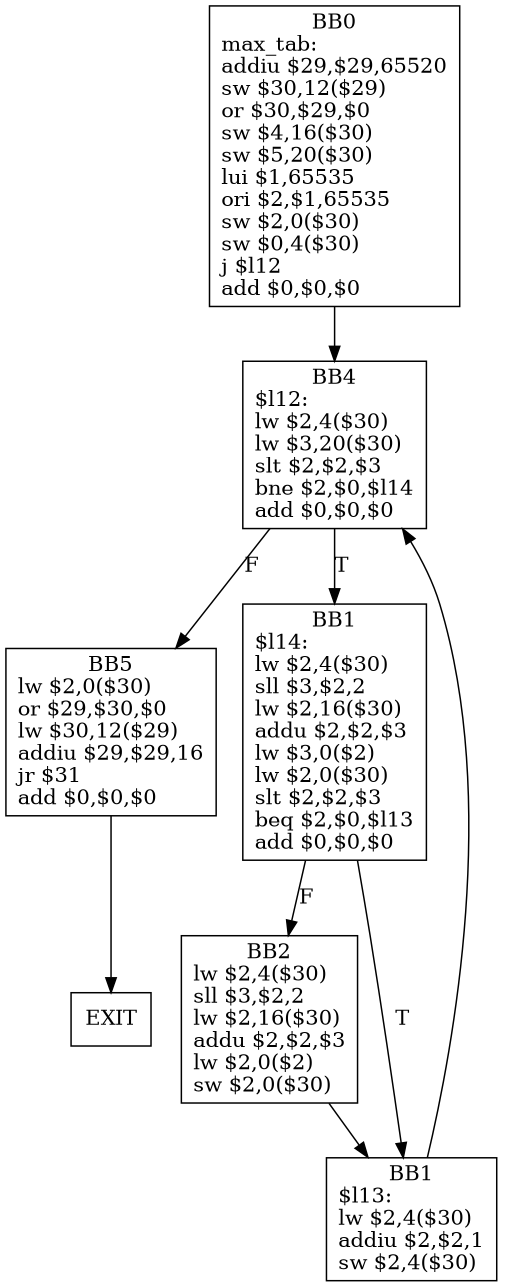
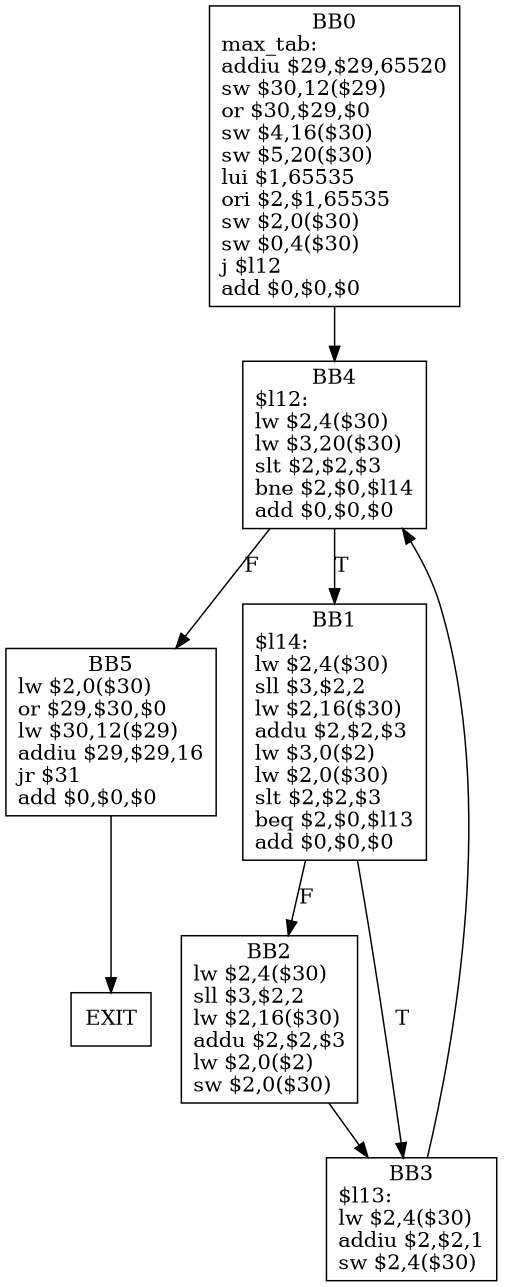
(412, 1219) -> (412, 1219)
